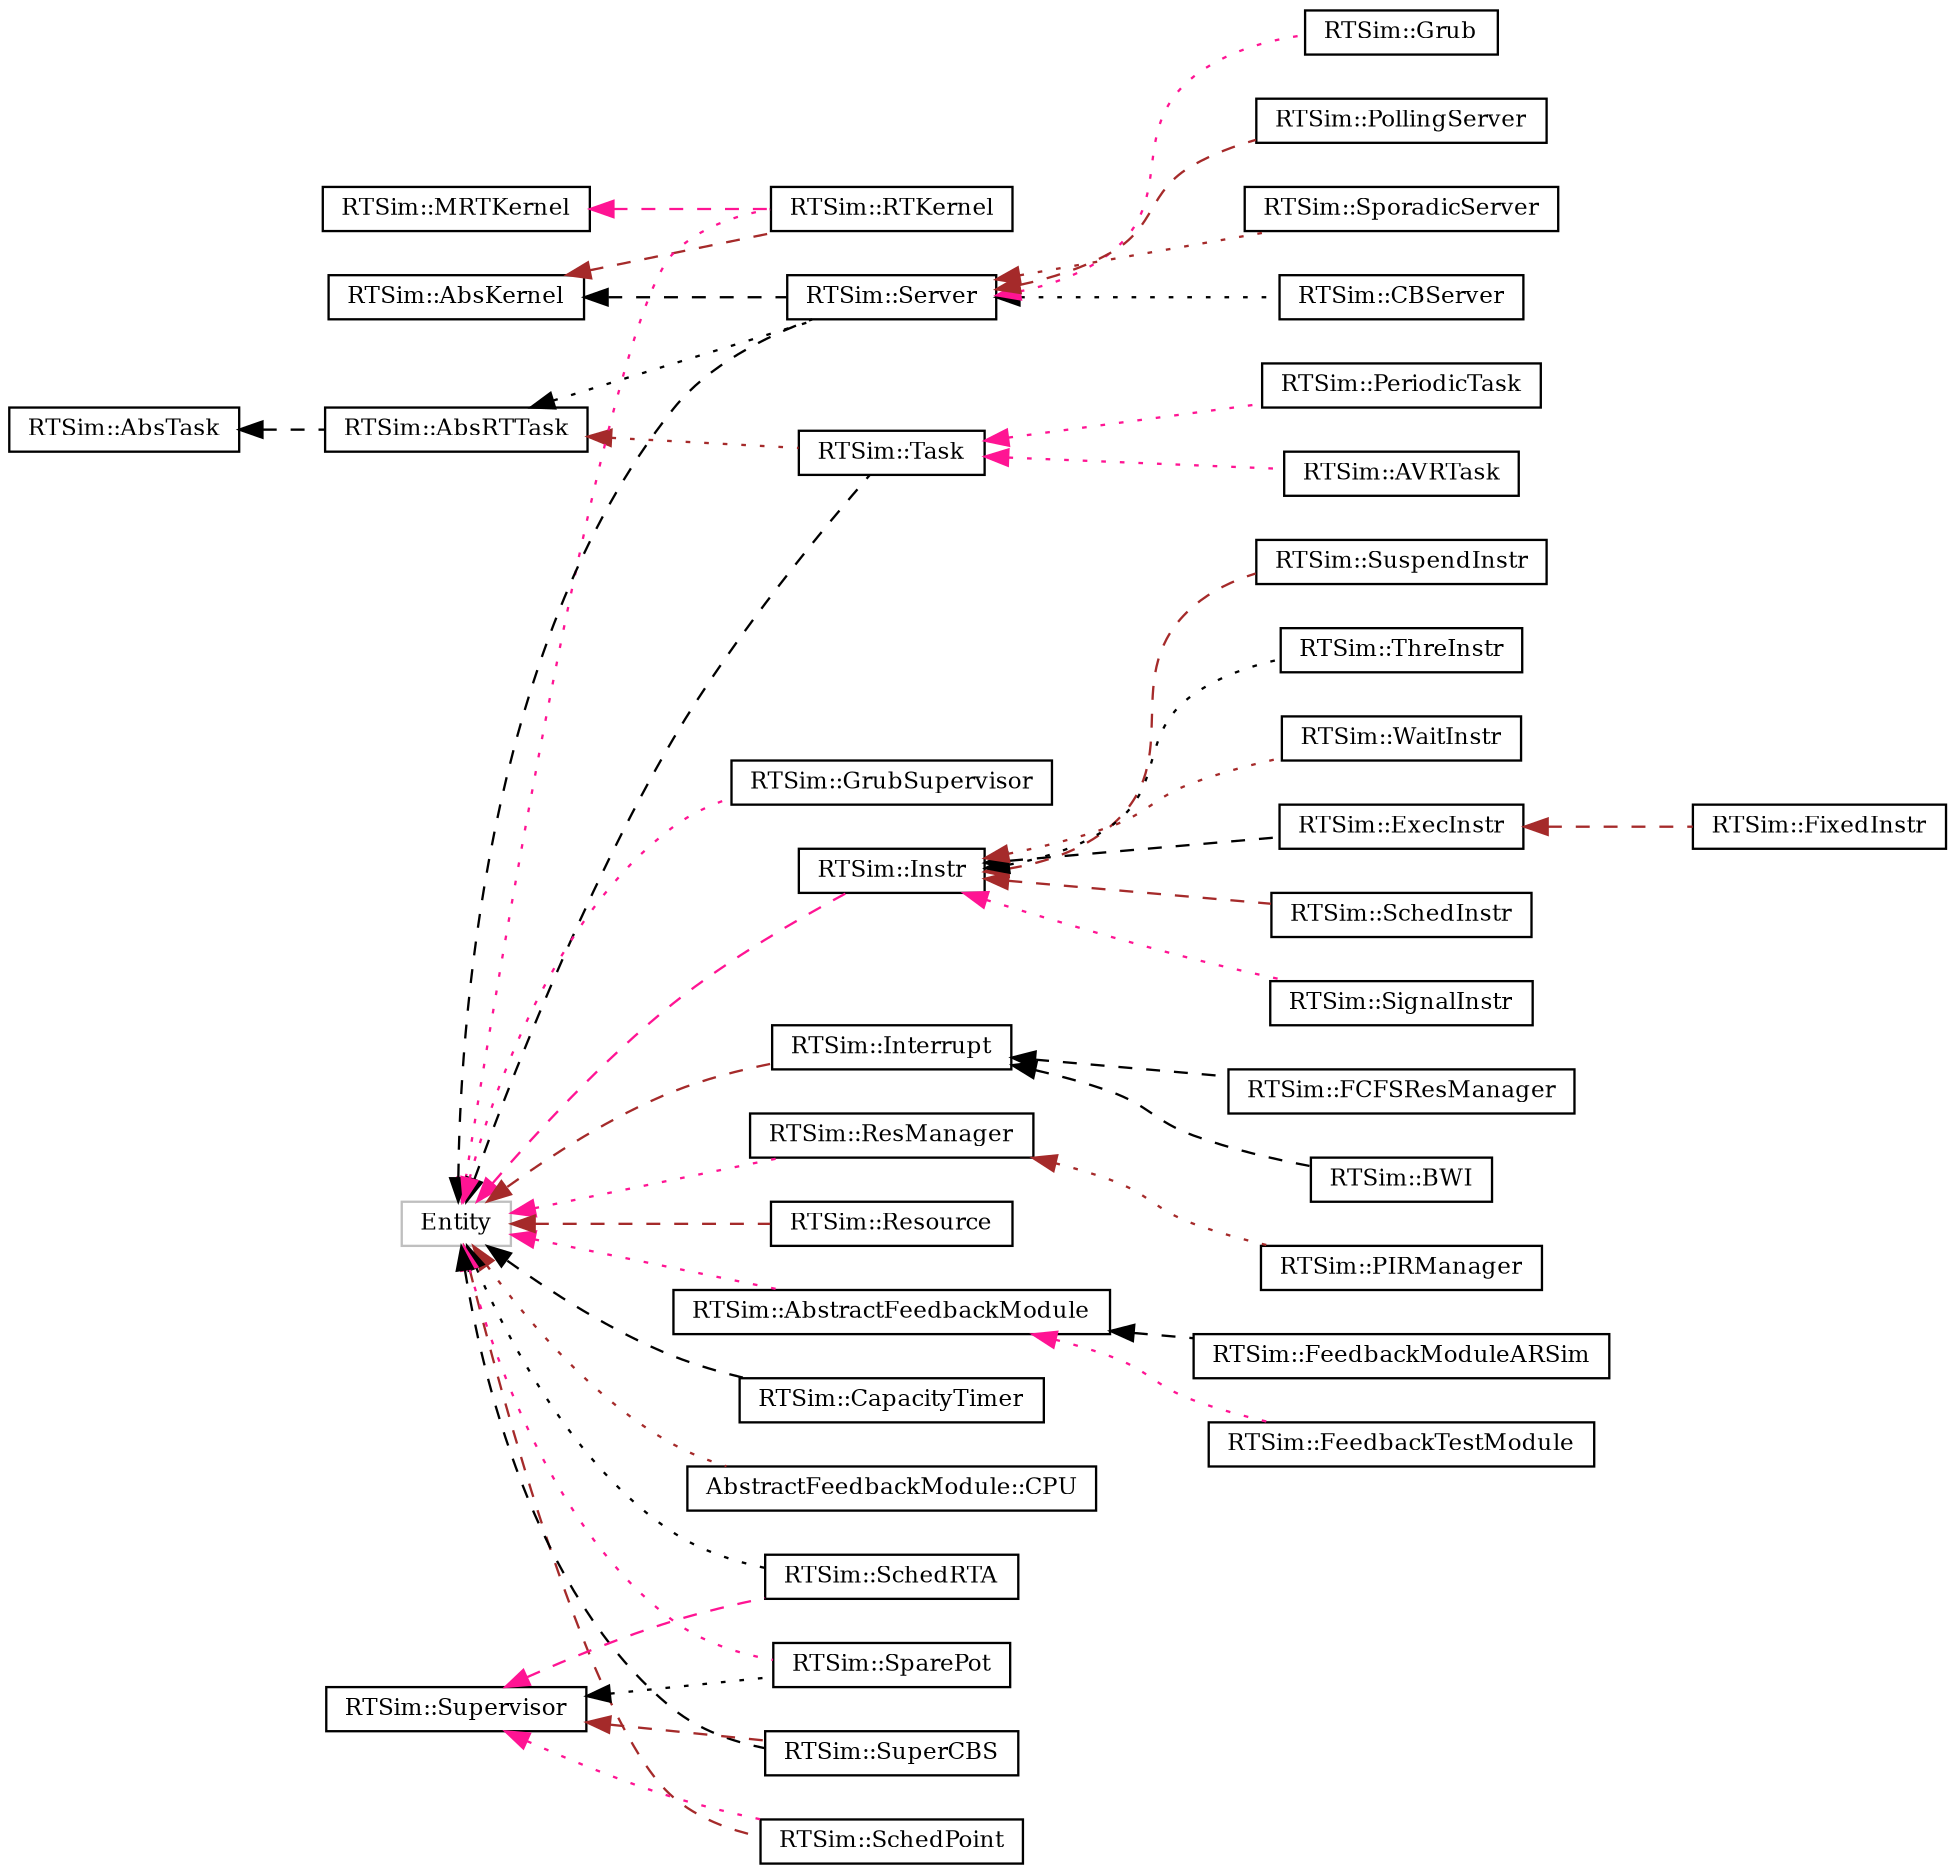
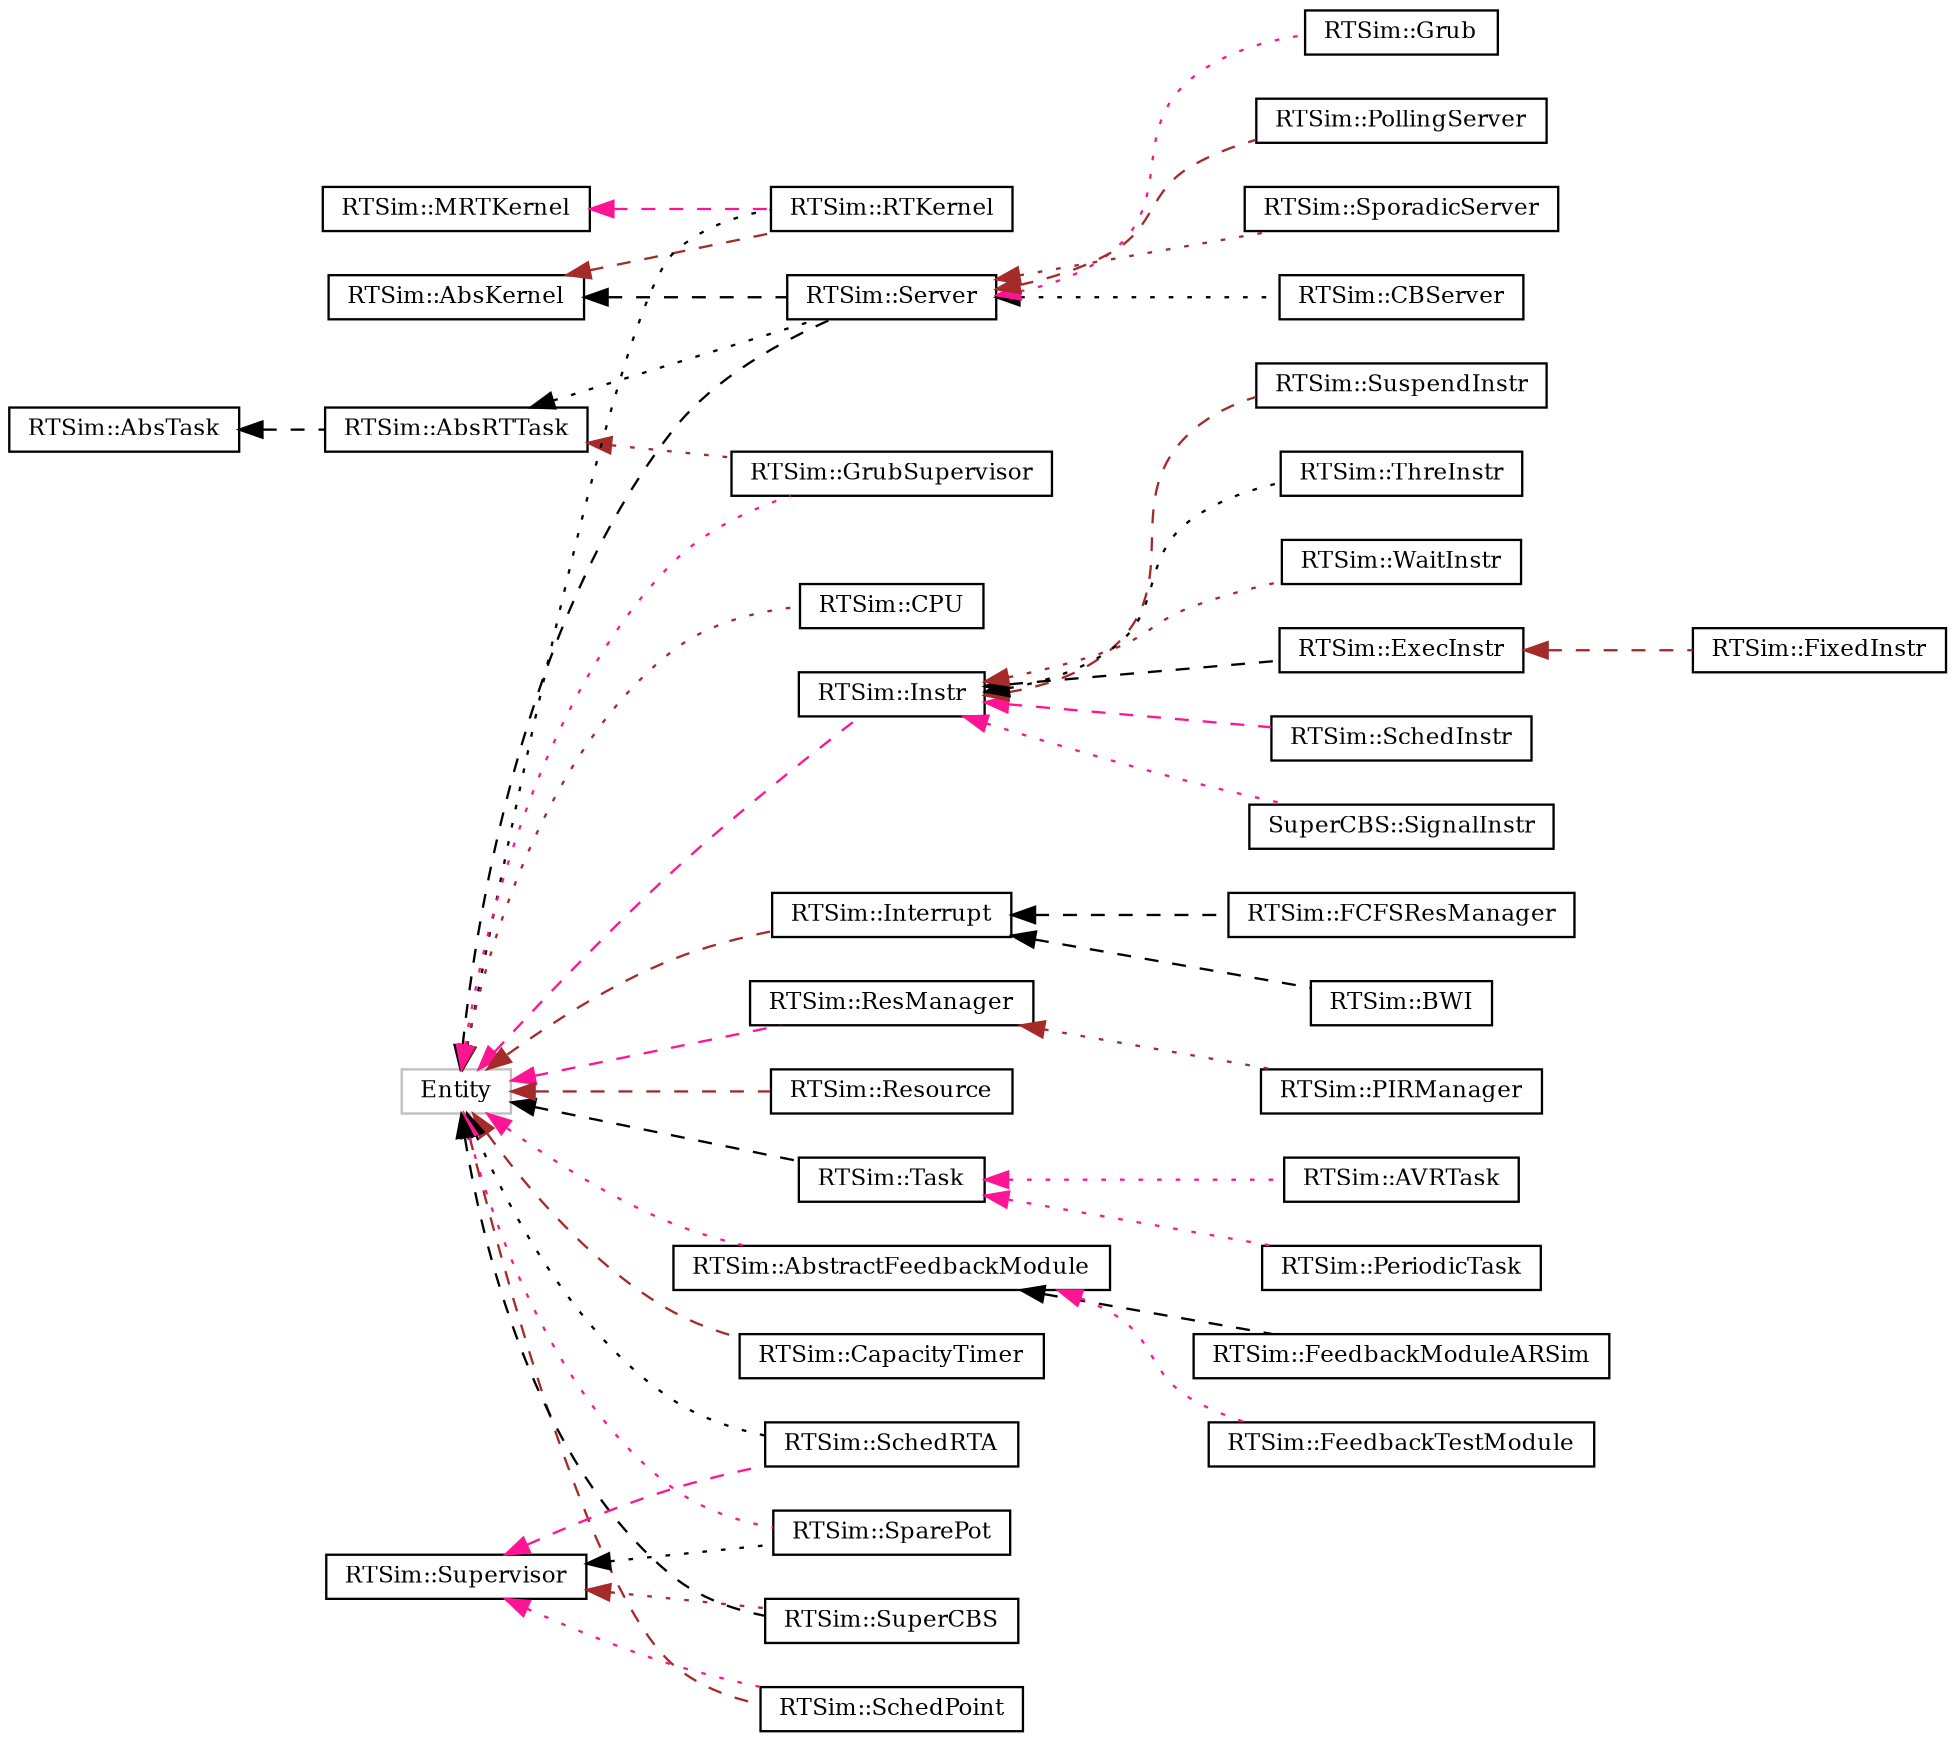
(705, 443) -> (677, 452)
(558, 657) -> (570, 569)
(1140, 892) -> (1140, 716)
(1401, 1003) -> (1401, 827)
(658, 1183) -> (658, 1051)
(620, 1331) -> (597, 1256)
(892, 1489) -> (892, 606)
(680, 1732) -> (680, 1599)
